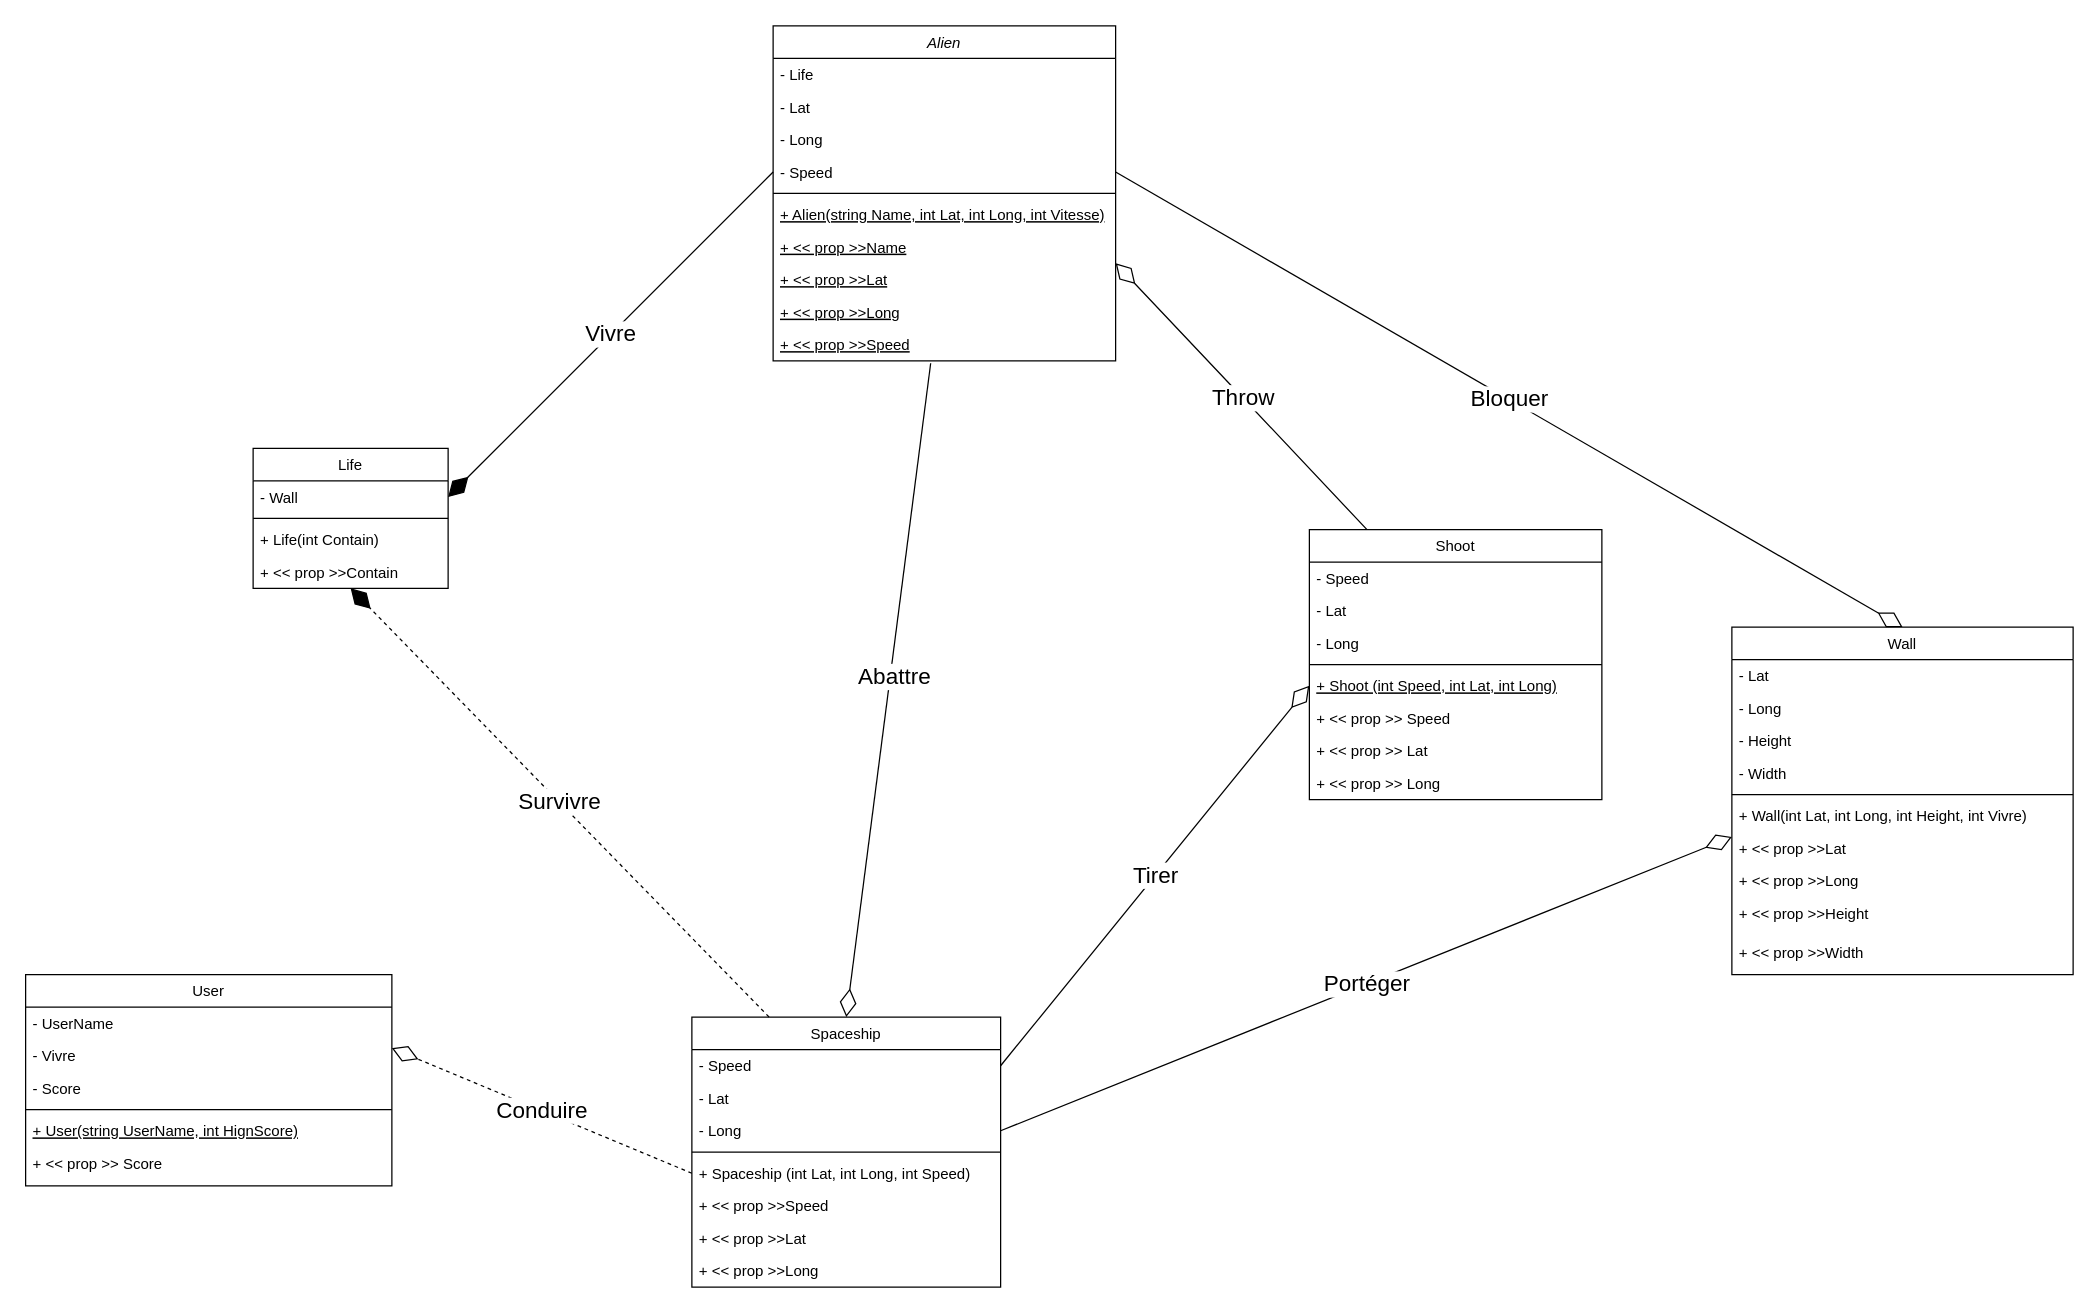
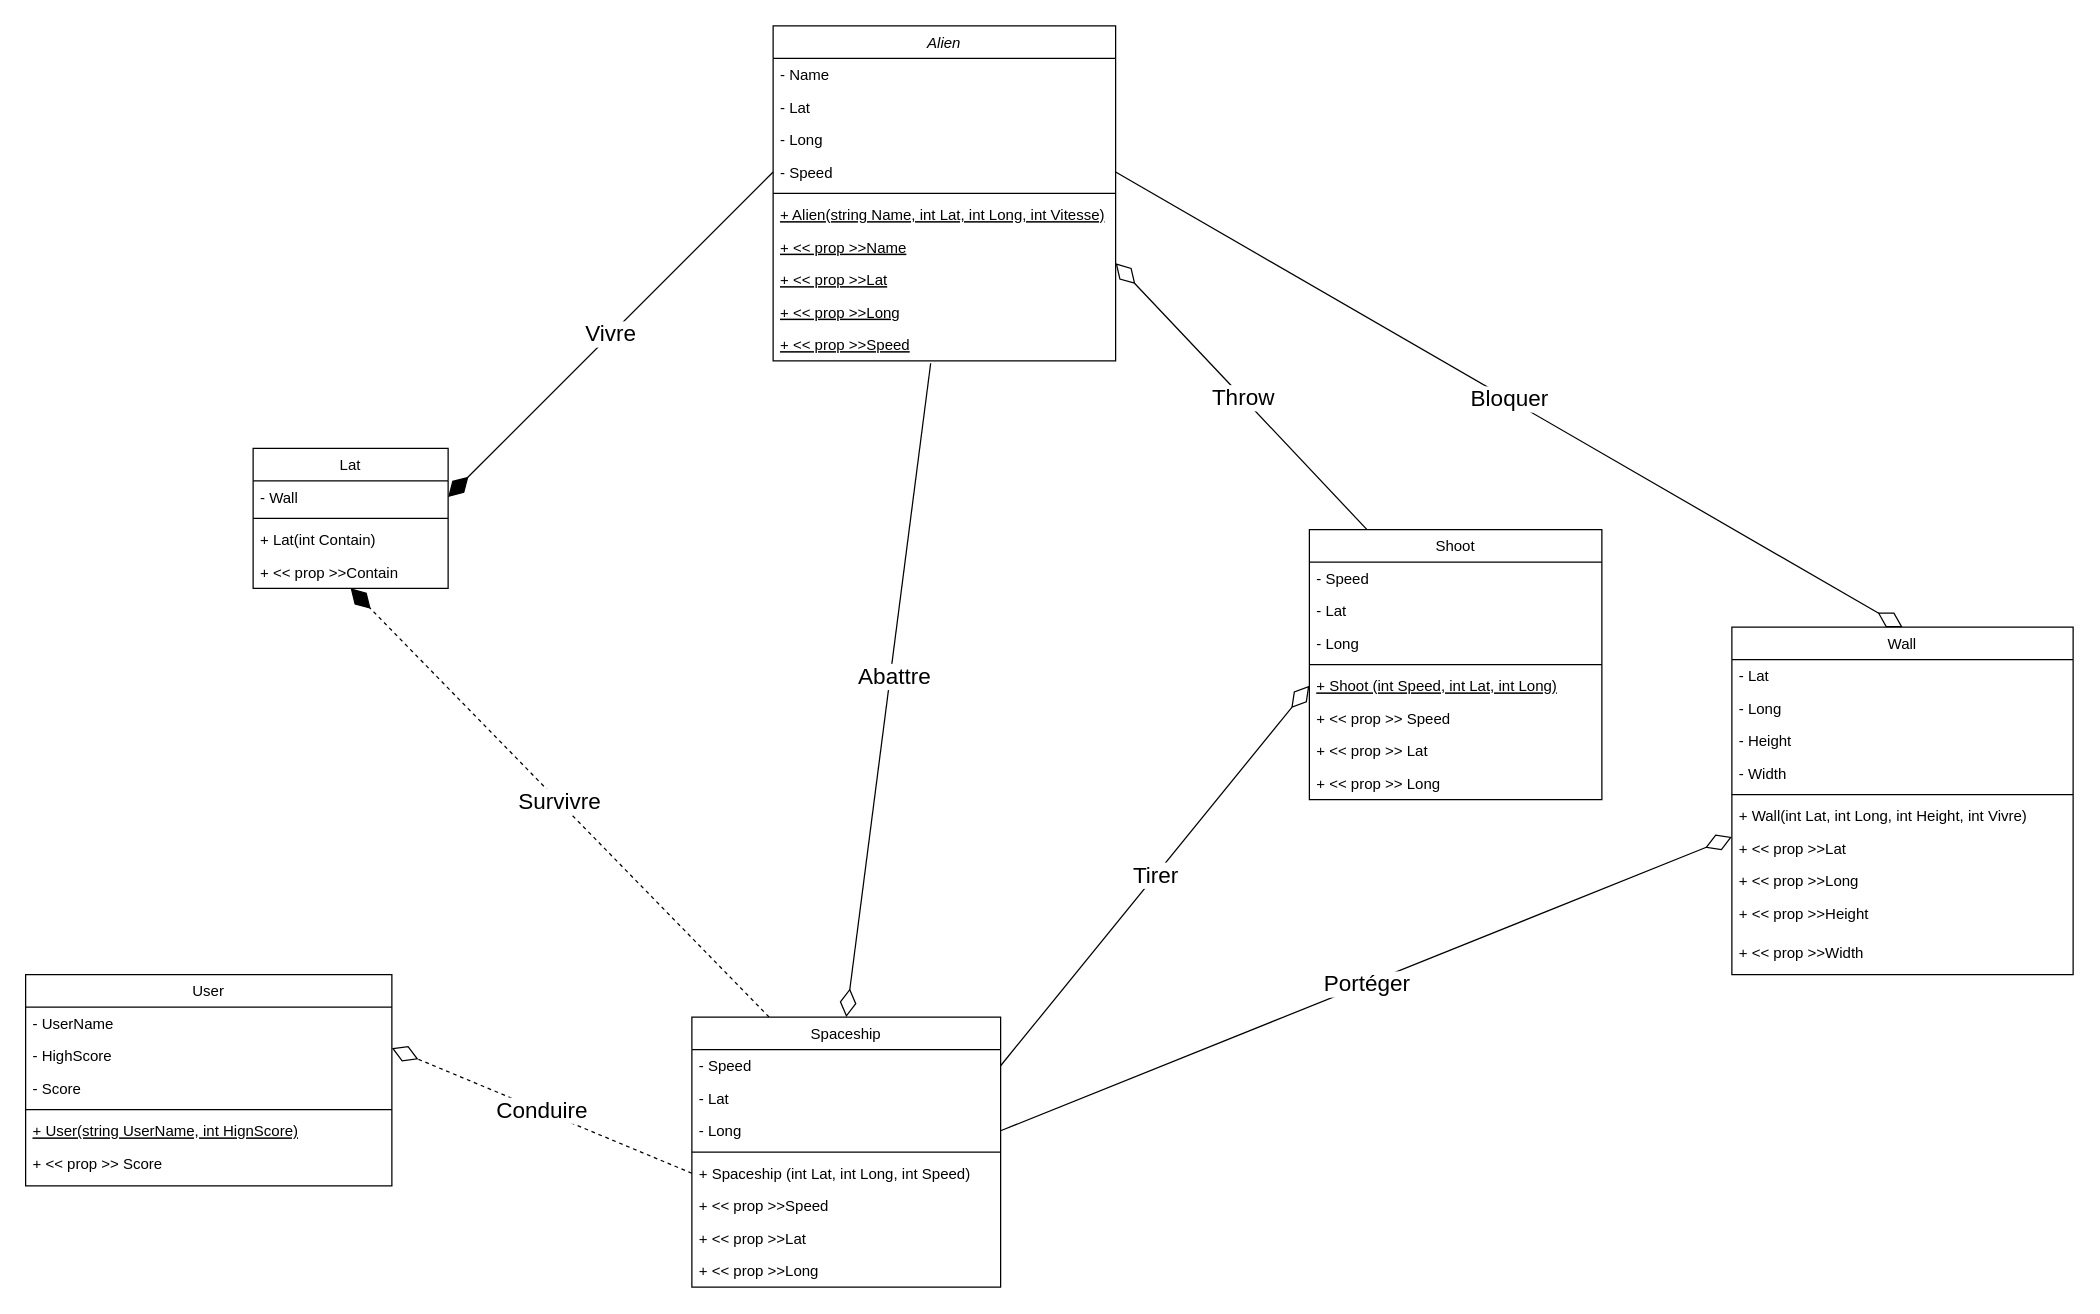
(801, 75) -> (803, 75)
(350, 465) -> (350, 465)
(330, 540) -> (328, 540)
(58, 1056) -> (75, 1056)
